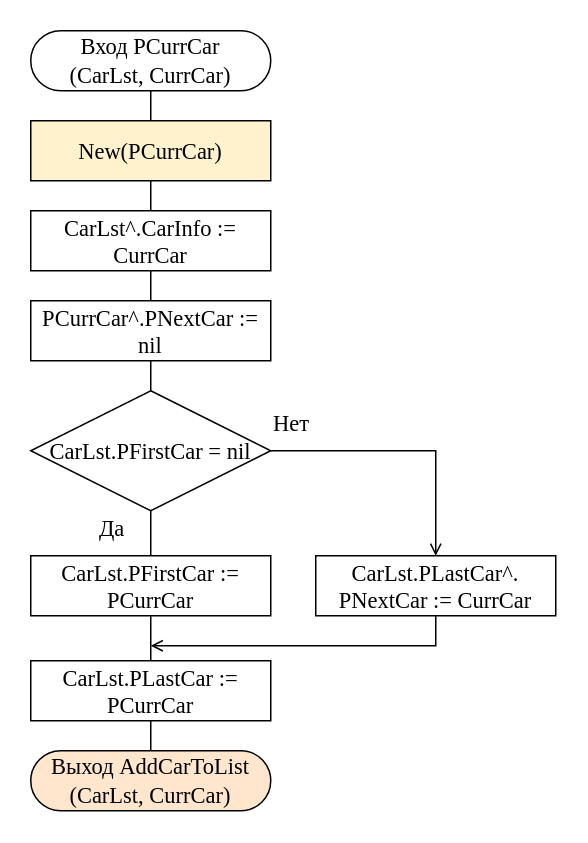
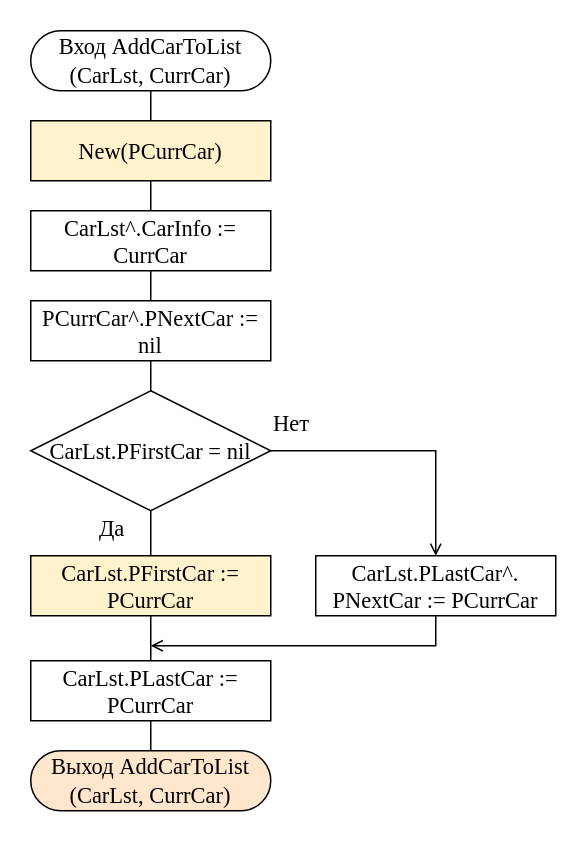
(151, 61) -> (151, 61)
(151, 586) -> (151, 586)
(436, 586) -> (436, 586)
